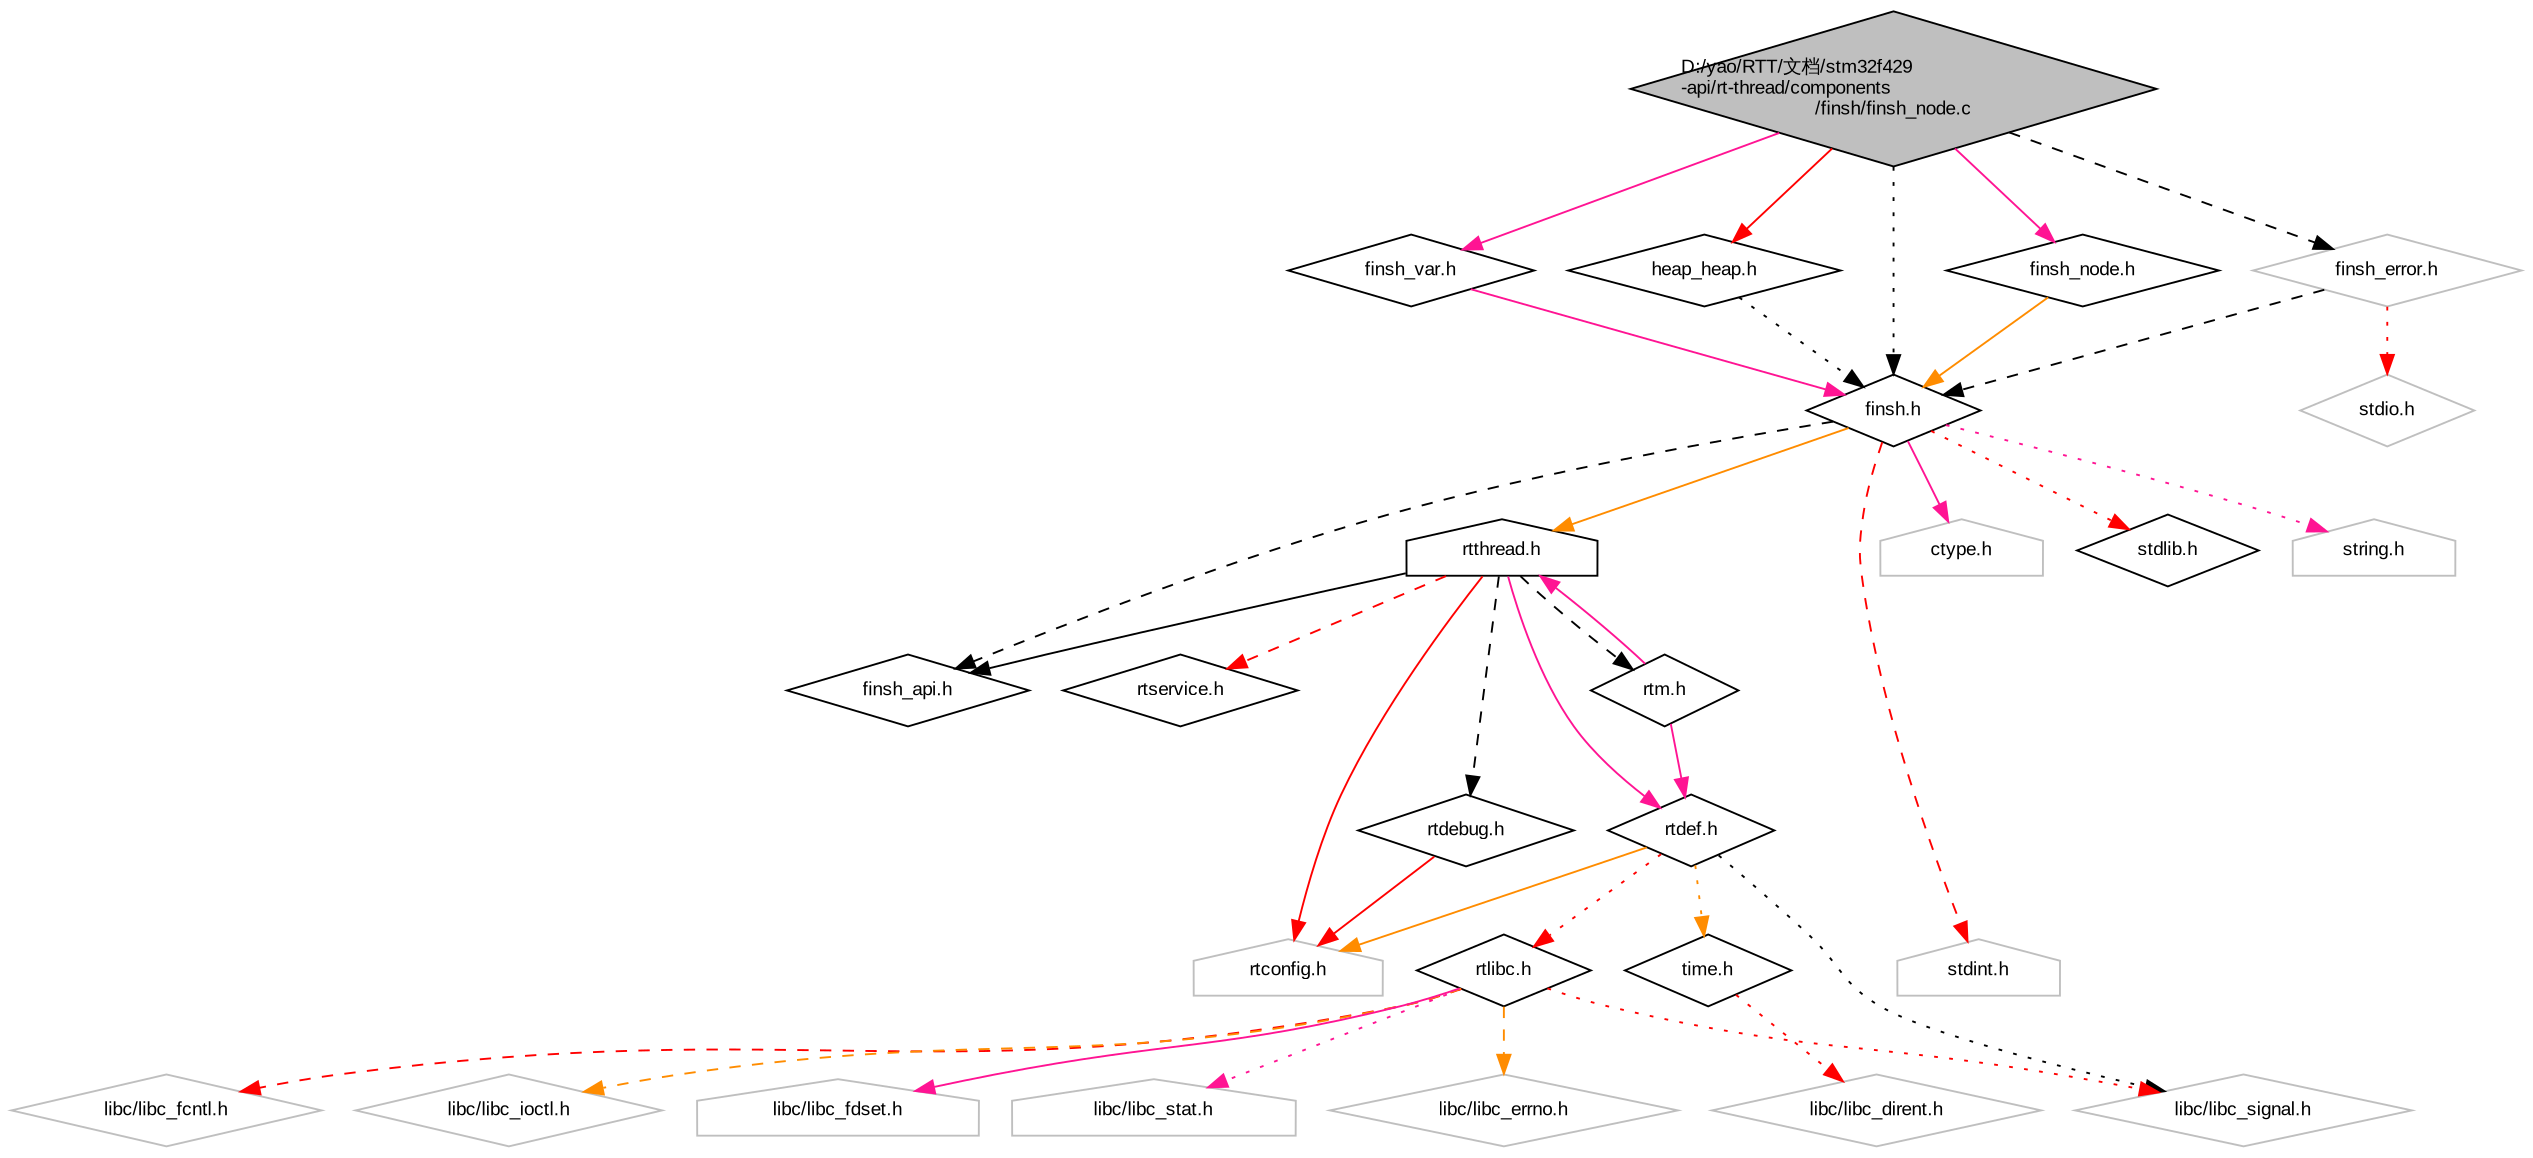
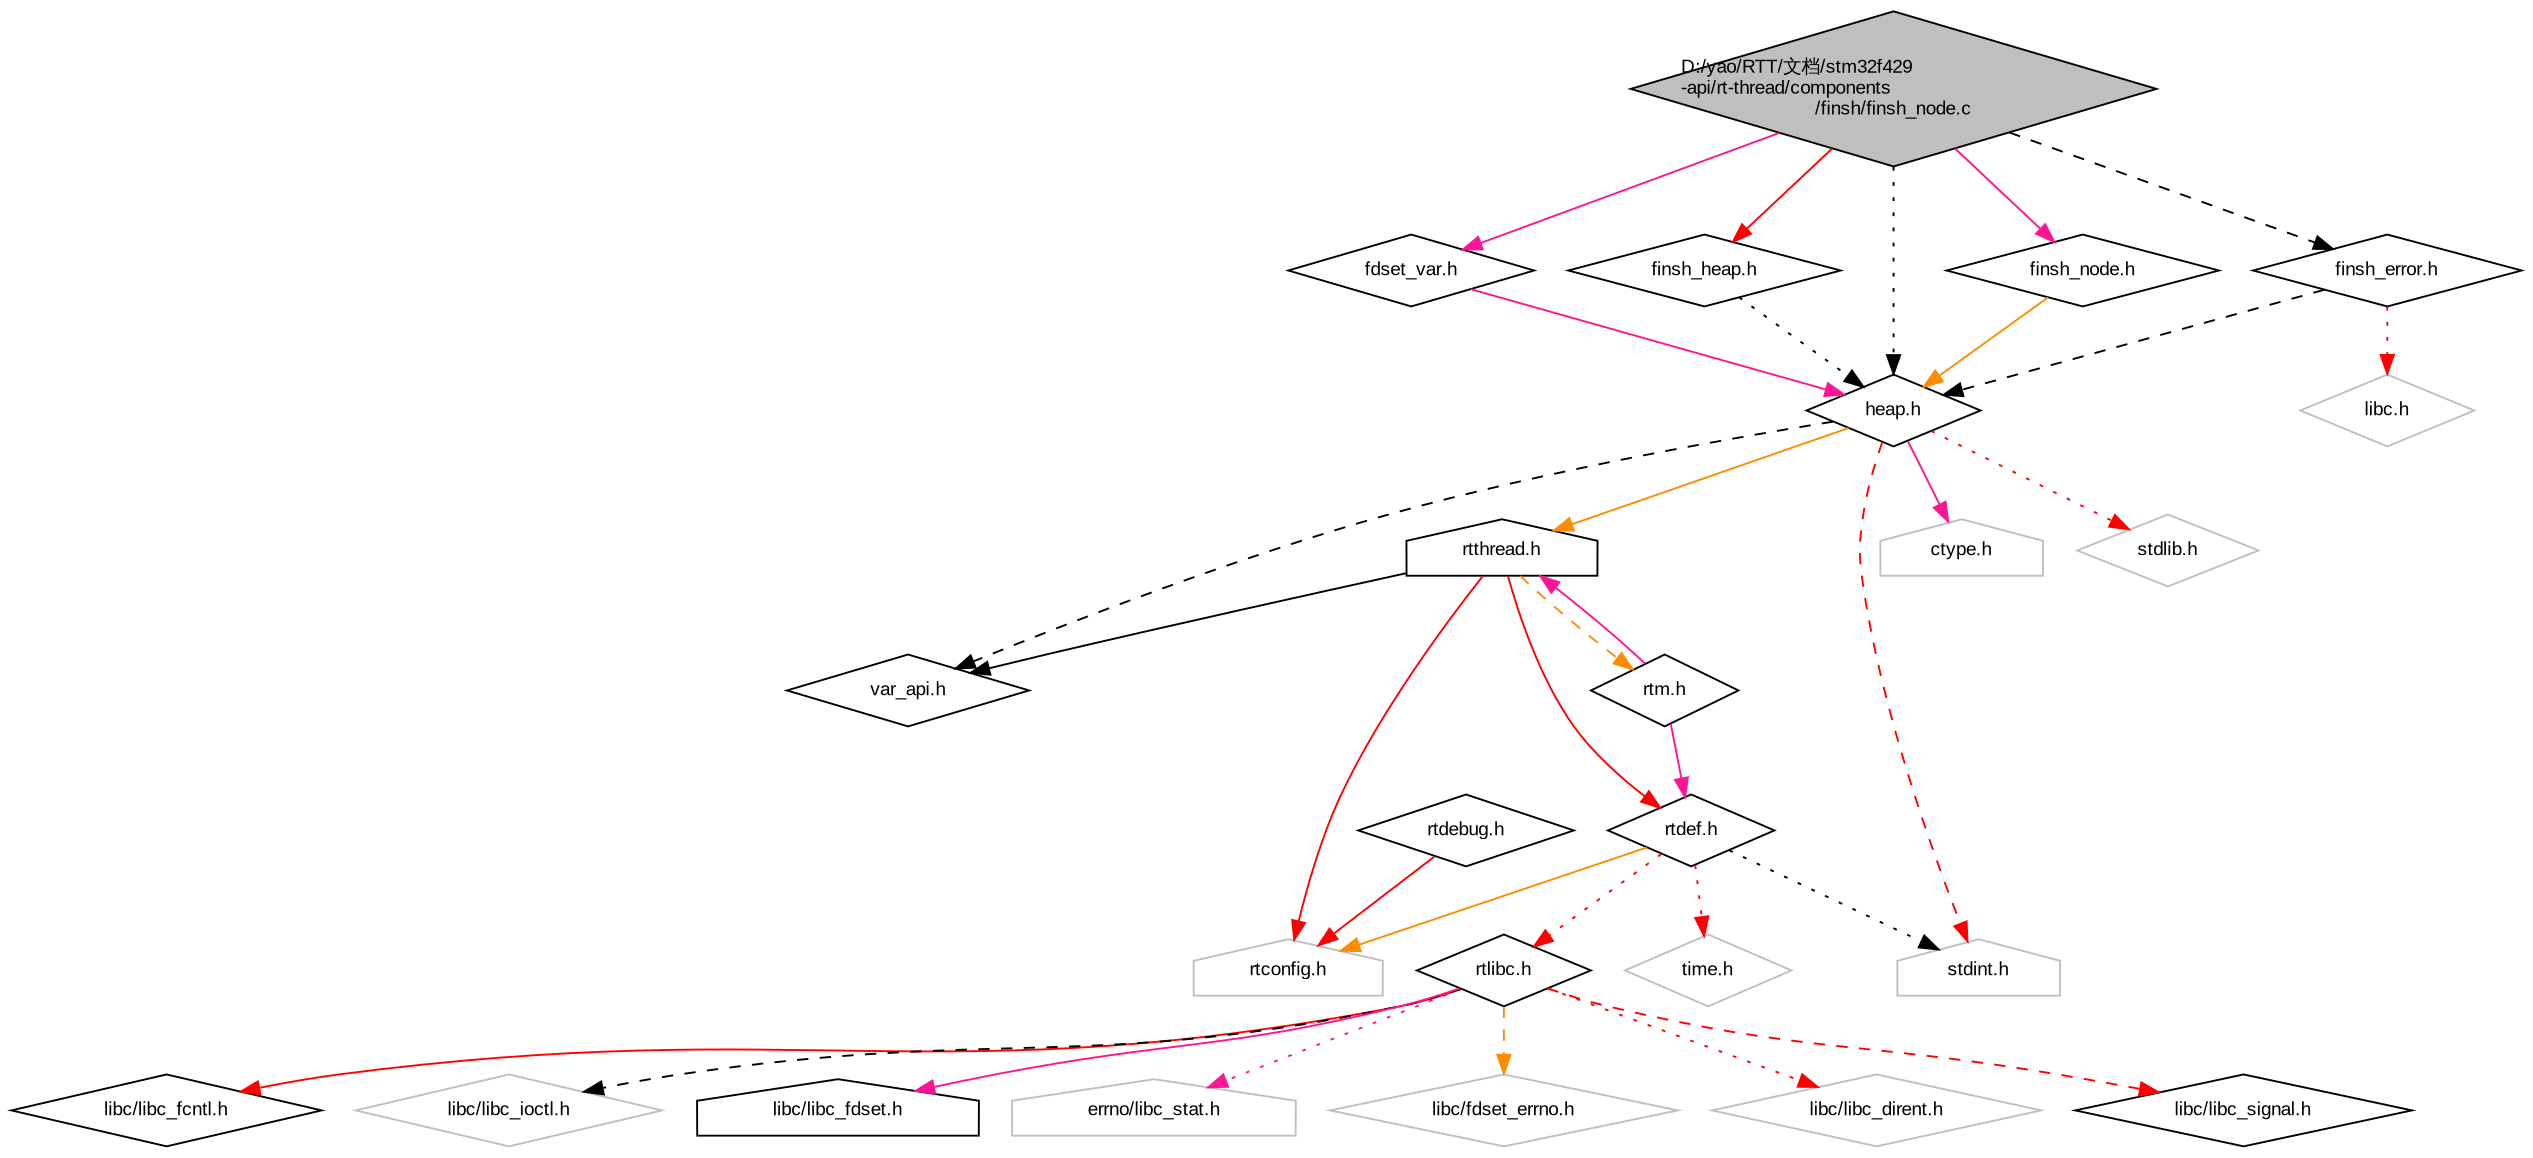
(1411, 271) -> (1411, 271)
(1704, 271) -> (1704, 271)
(2387, 271) -> (2387, 271)
(1894, 410) -> (1894, 410)
(2387, 410) -> (2387, 410)
(2168, 550) -> (2168, 550)
(2374, 550) -> none
(1568, 618) -> (1568, 618)
(1486, 676) -> none
(908, 690) -> (908, 690)
(1180, 690) -> none
(1557, 699) -> (1557, 699)
(1698, 891) -> (1698, 891)
(1708, 970) -> (1708, 970)
(1905, 1018) -> (1825, 896)
(1775, 1026) -> (1674, 1034)
(1842, 1047) -> (1842, 1047)
(1034, 1048) -> (1034, 1048)
(771, 1050) -> (771, 1050)
(166, 1110) -> (166, 1110)
(838, 1110) -> (838, 1110)
(1154, 1110) -> (1154, 1110)
(1504, 1110) -> (1504, 1110)
(2244, 1110) -> (2244, 1110)
